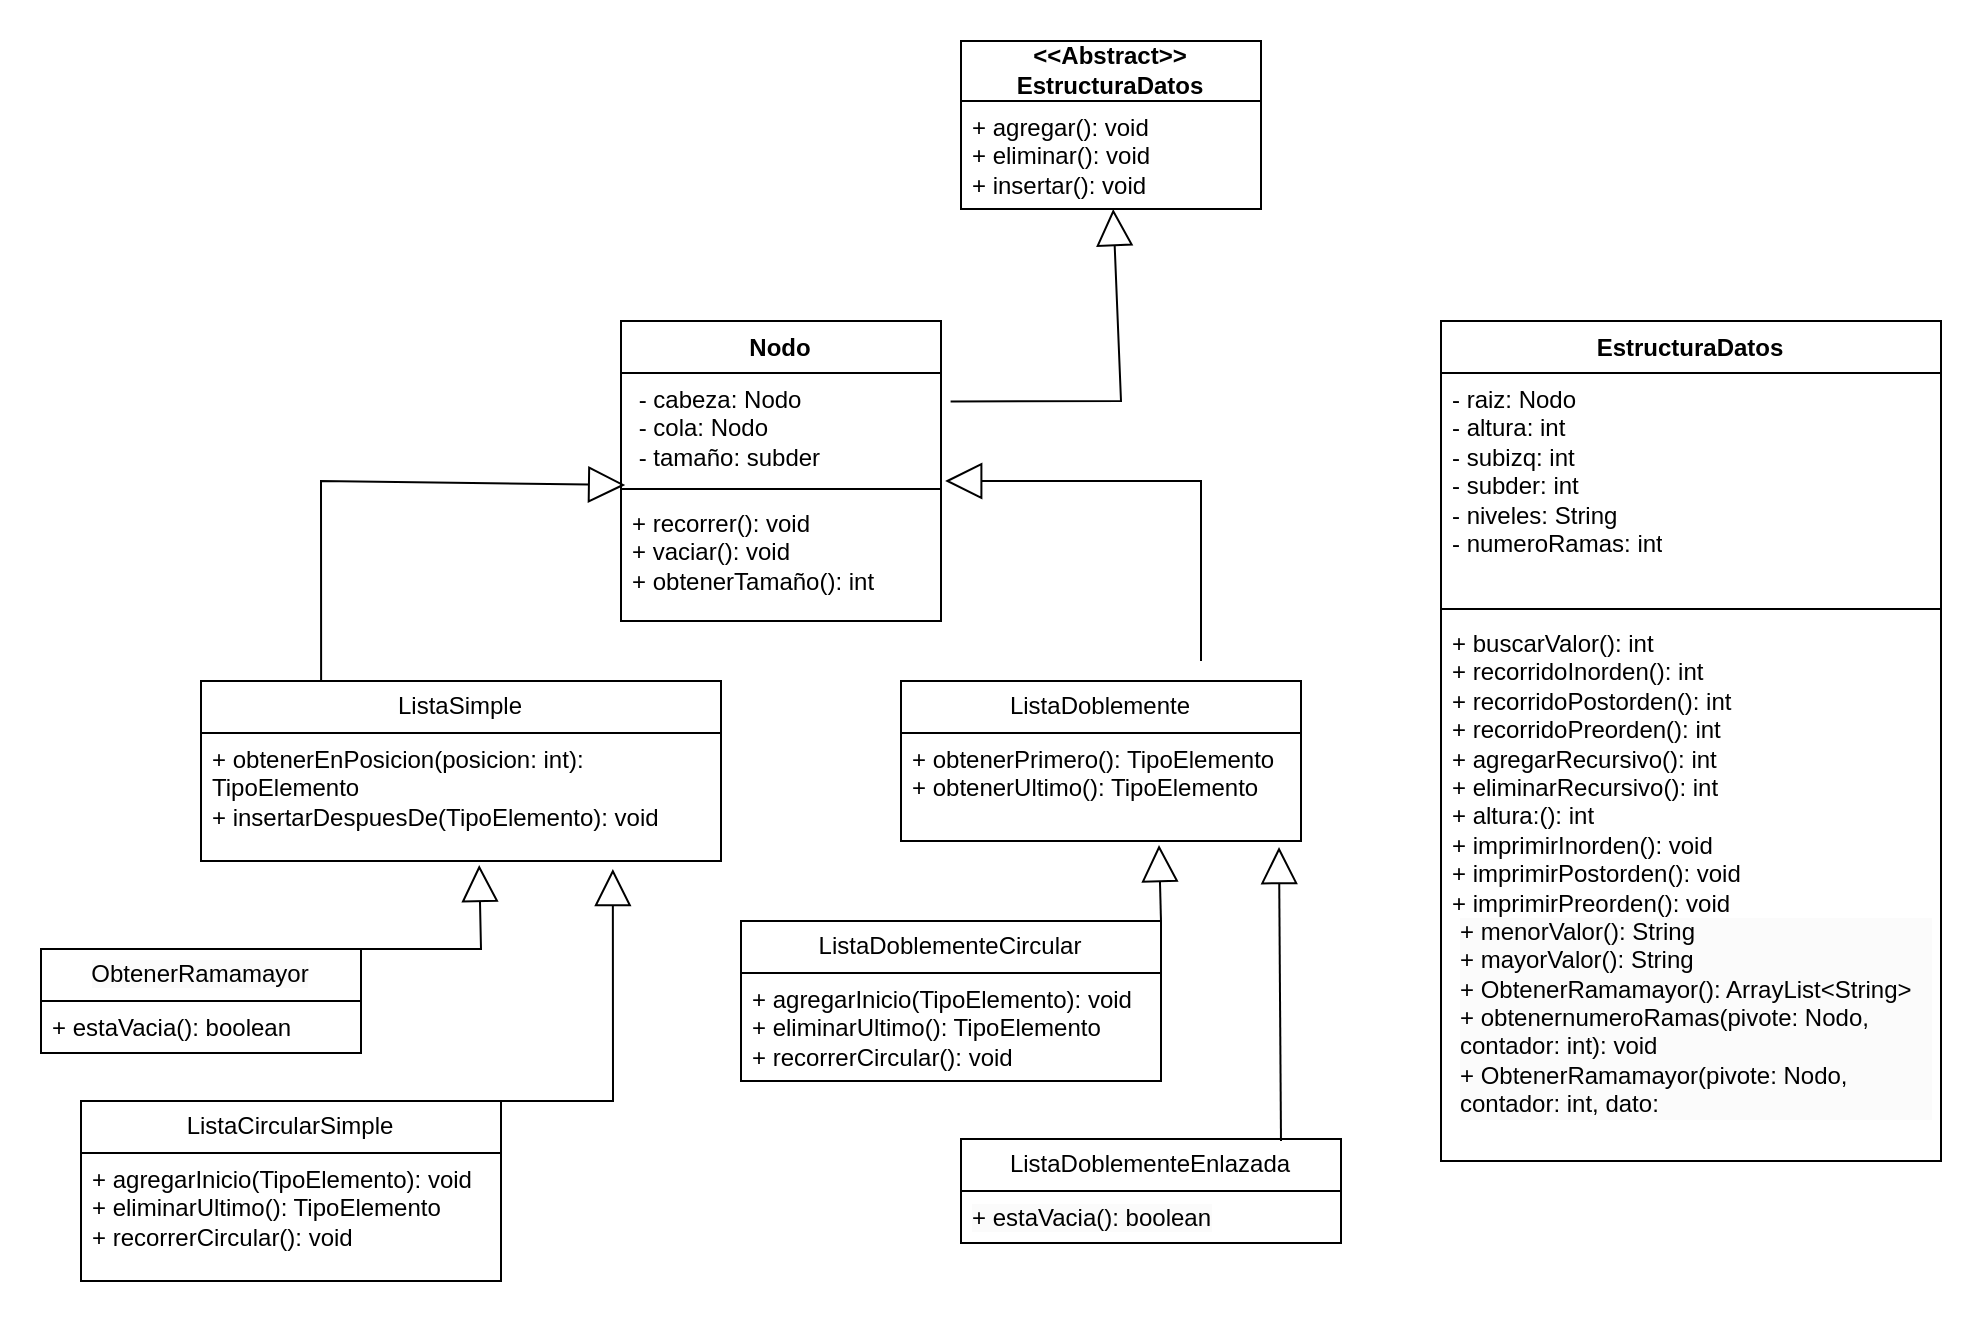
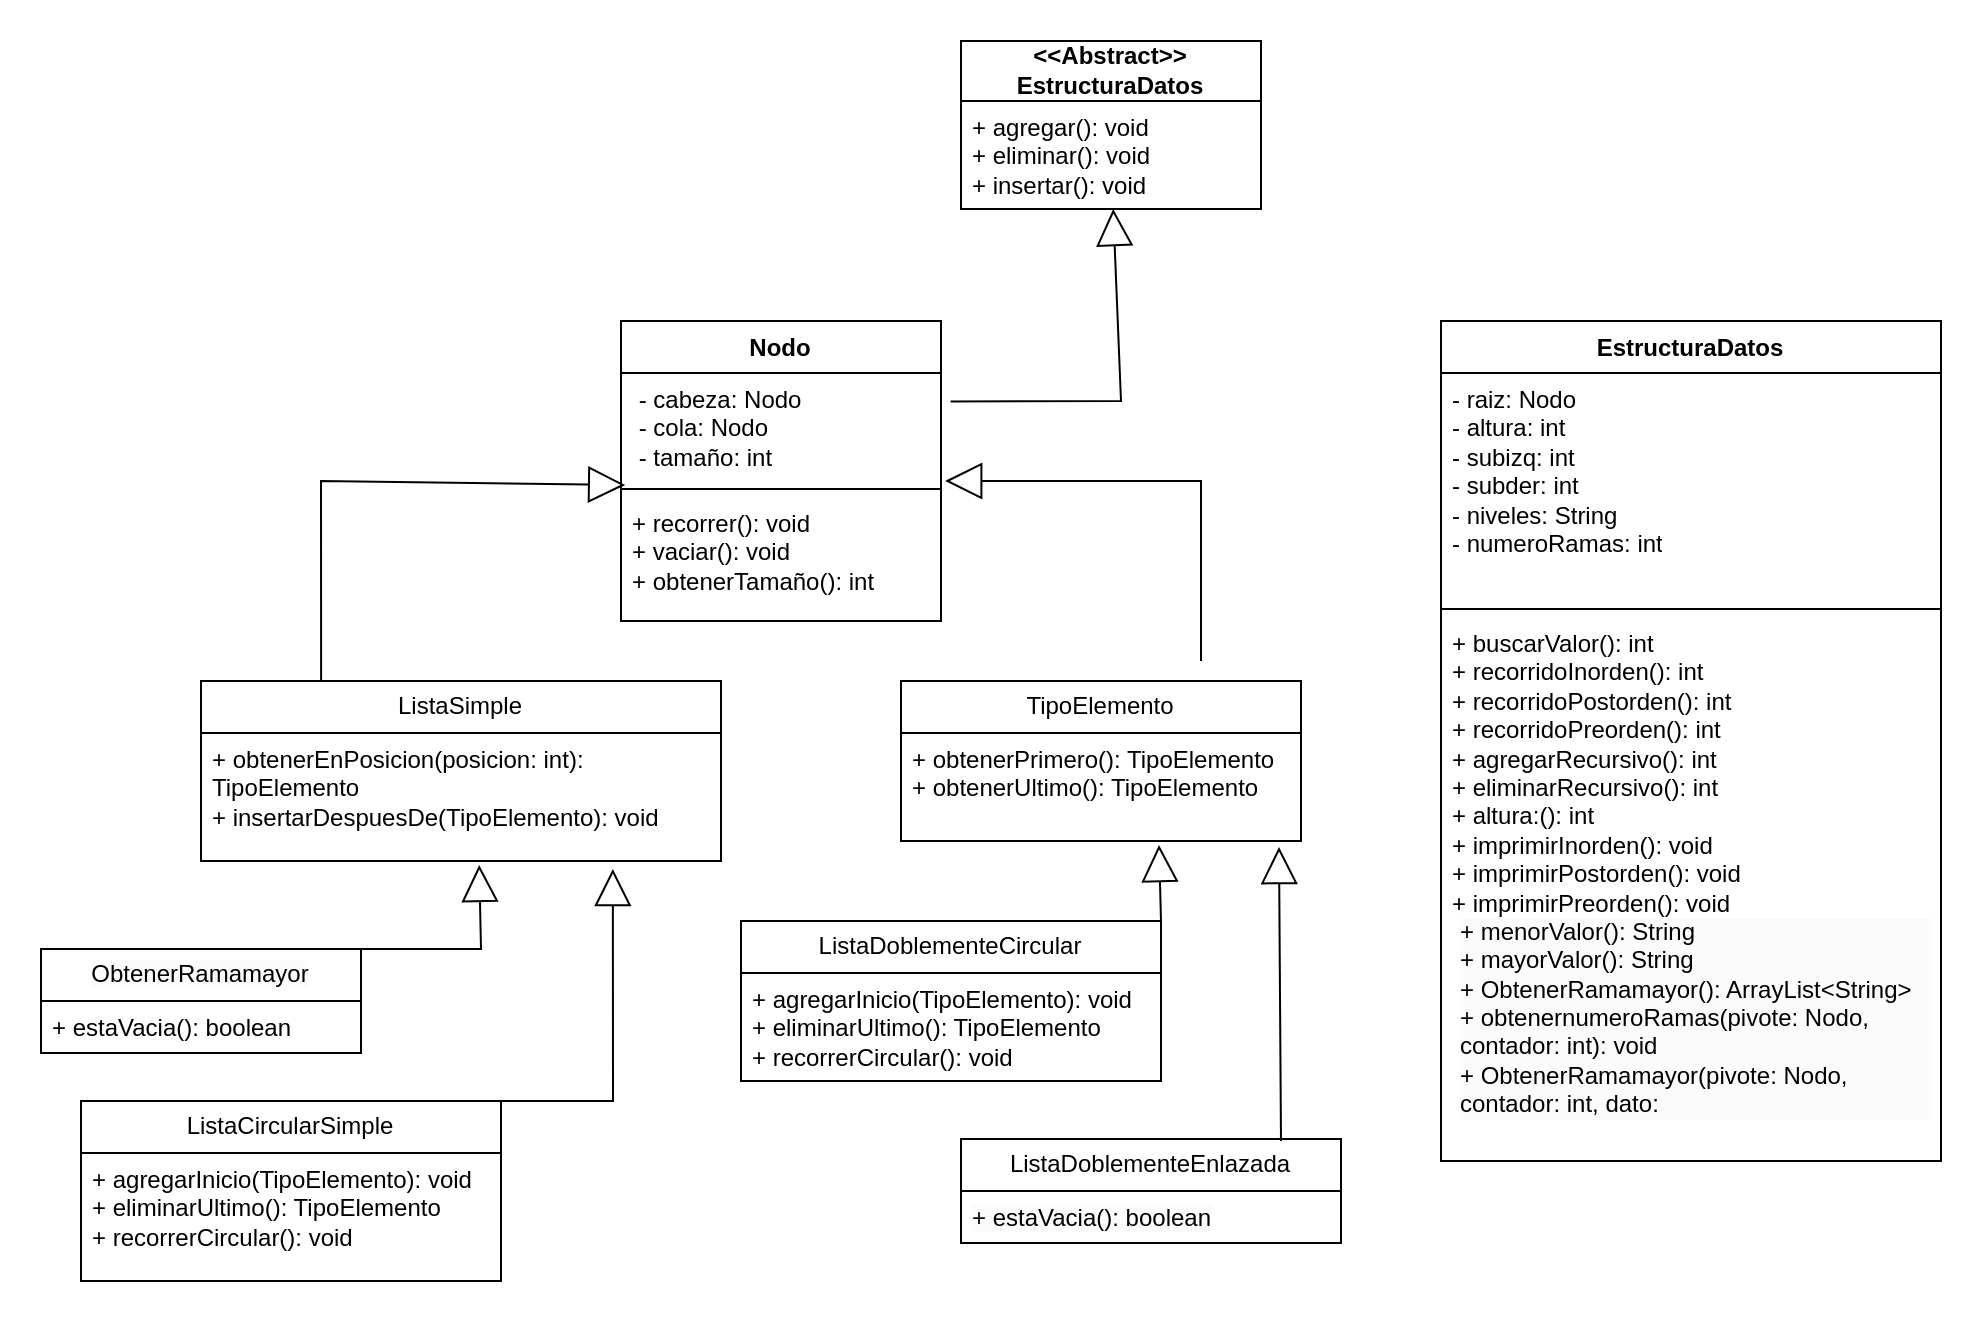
(731, 430) -> (718, 430)
(1101, 707) -> (1101, 707)
